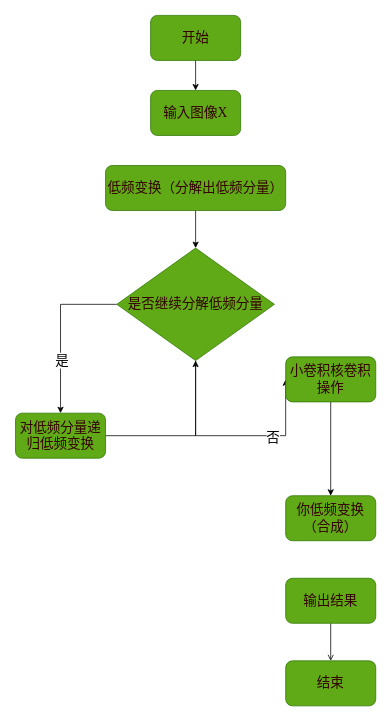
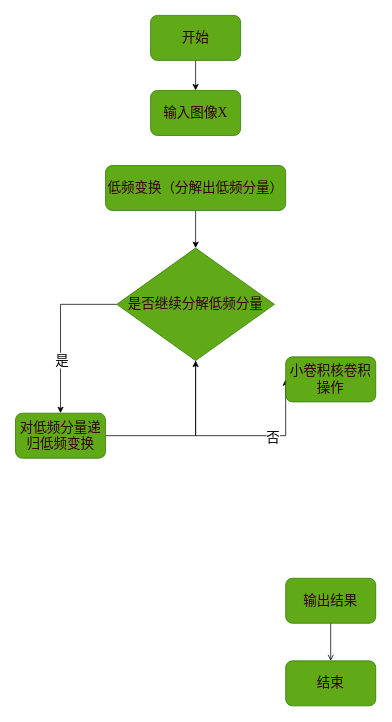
(330, 446) -> none
(330, 518) -> none
